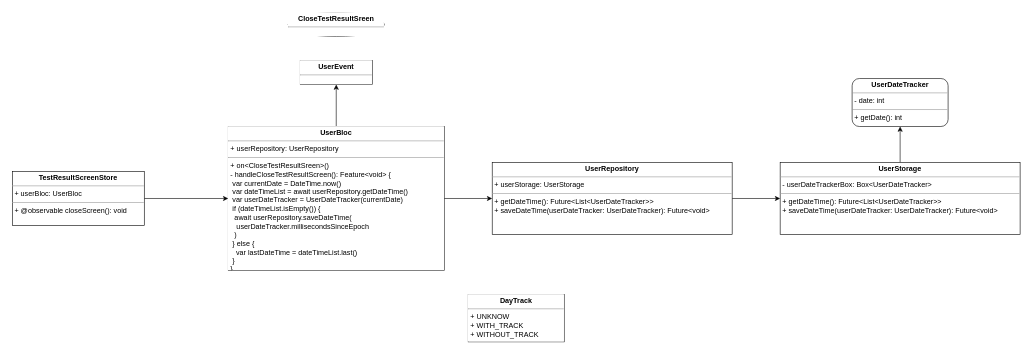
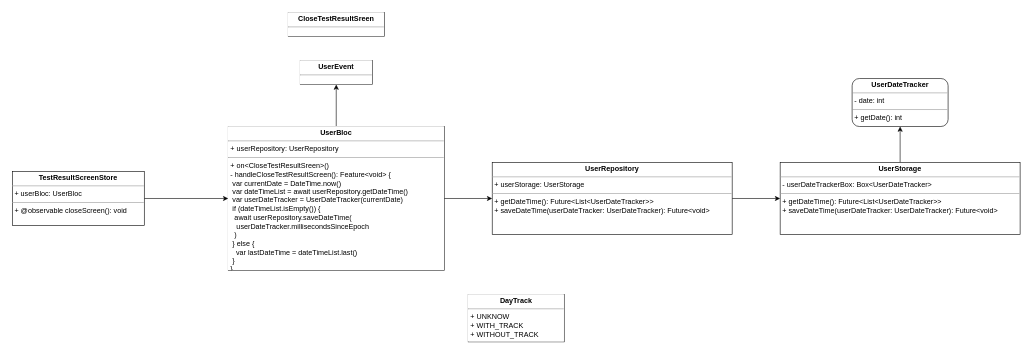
(336, 24) -> (336, 24)
